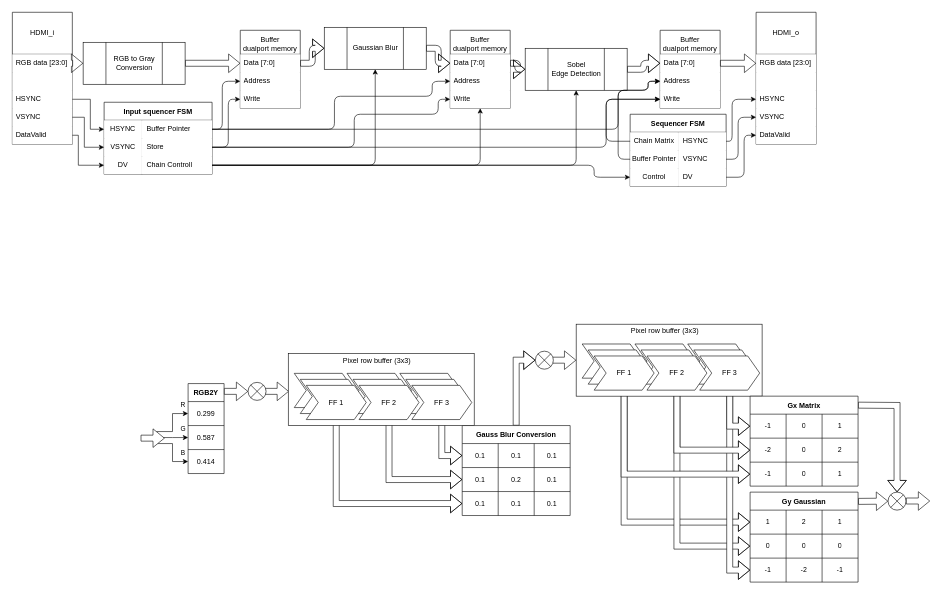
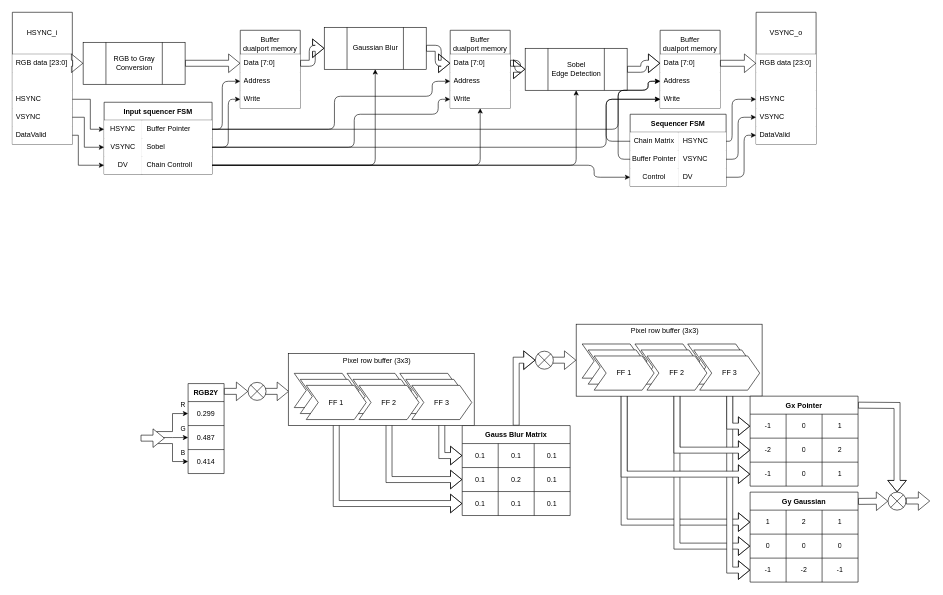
(42, 33) -> (42, 33)
(786, 33) -> (786, 33)
(157, 147) -> (156, 147)
(804, 406) -> (804, 406)
(516, 435) -> (516, 435)
(206, 438) -> (206, 438)
